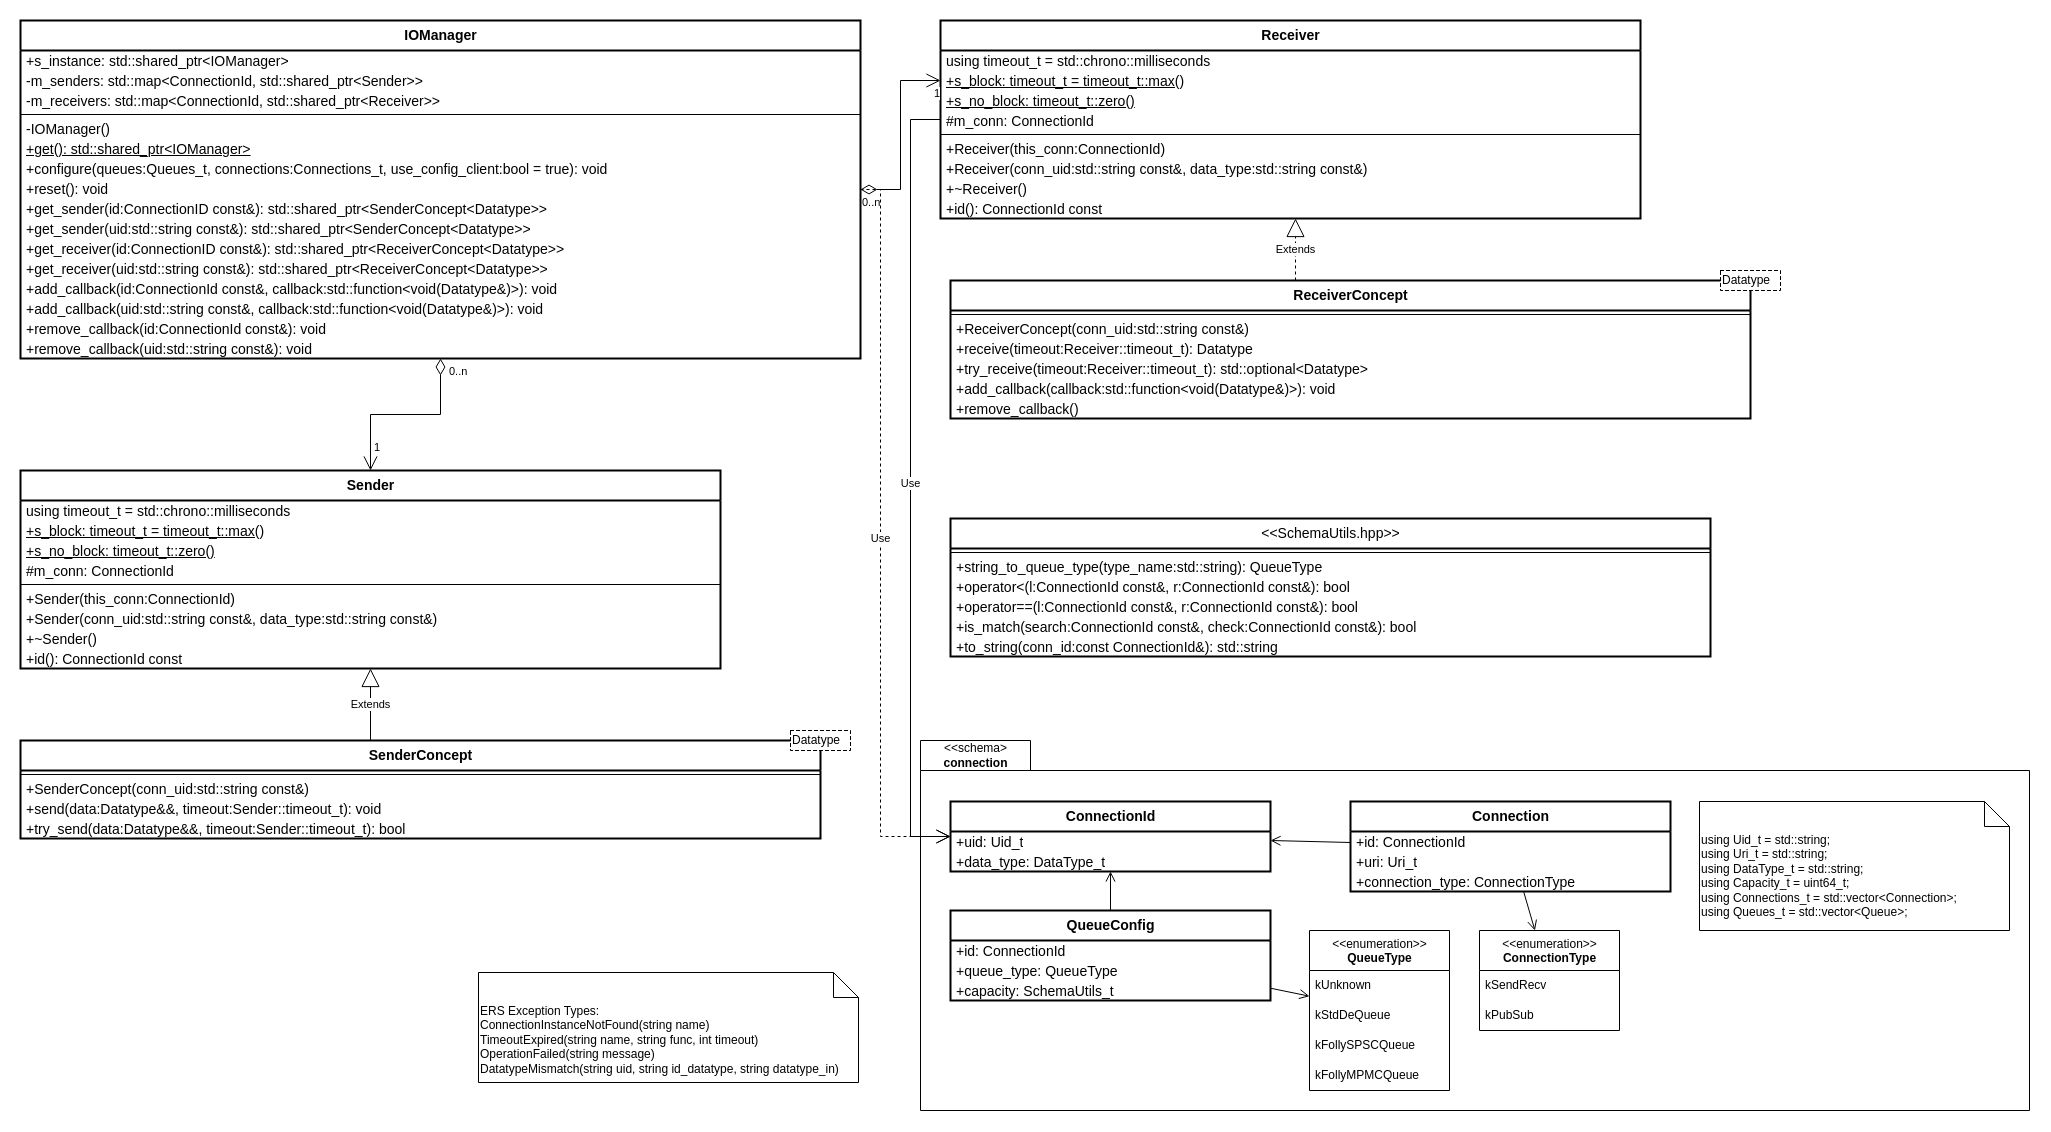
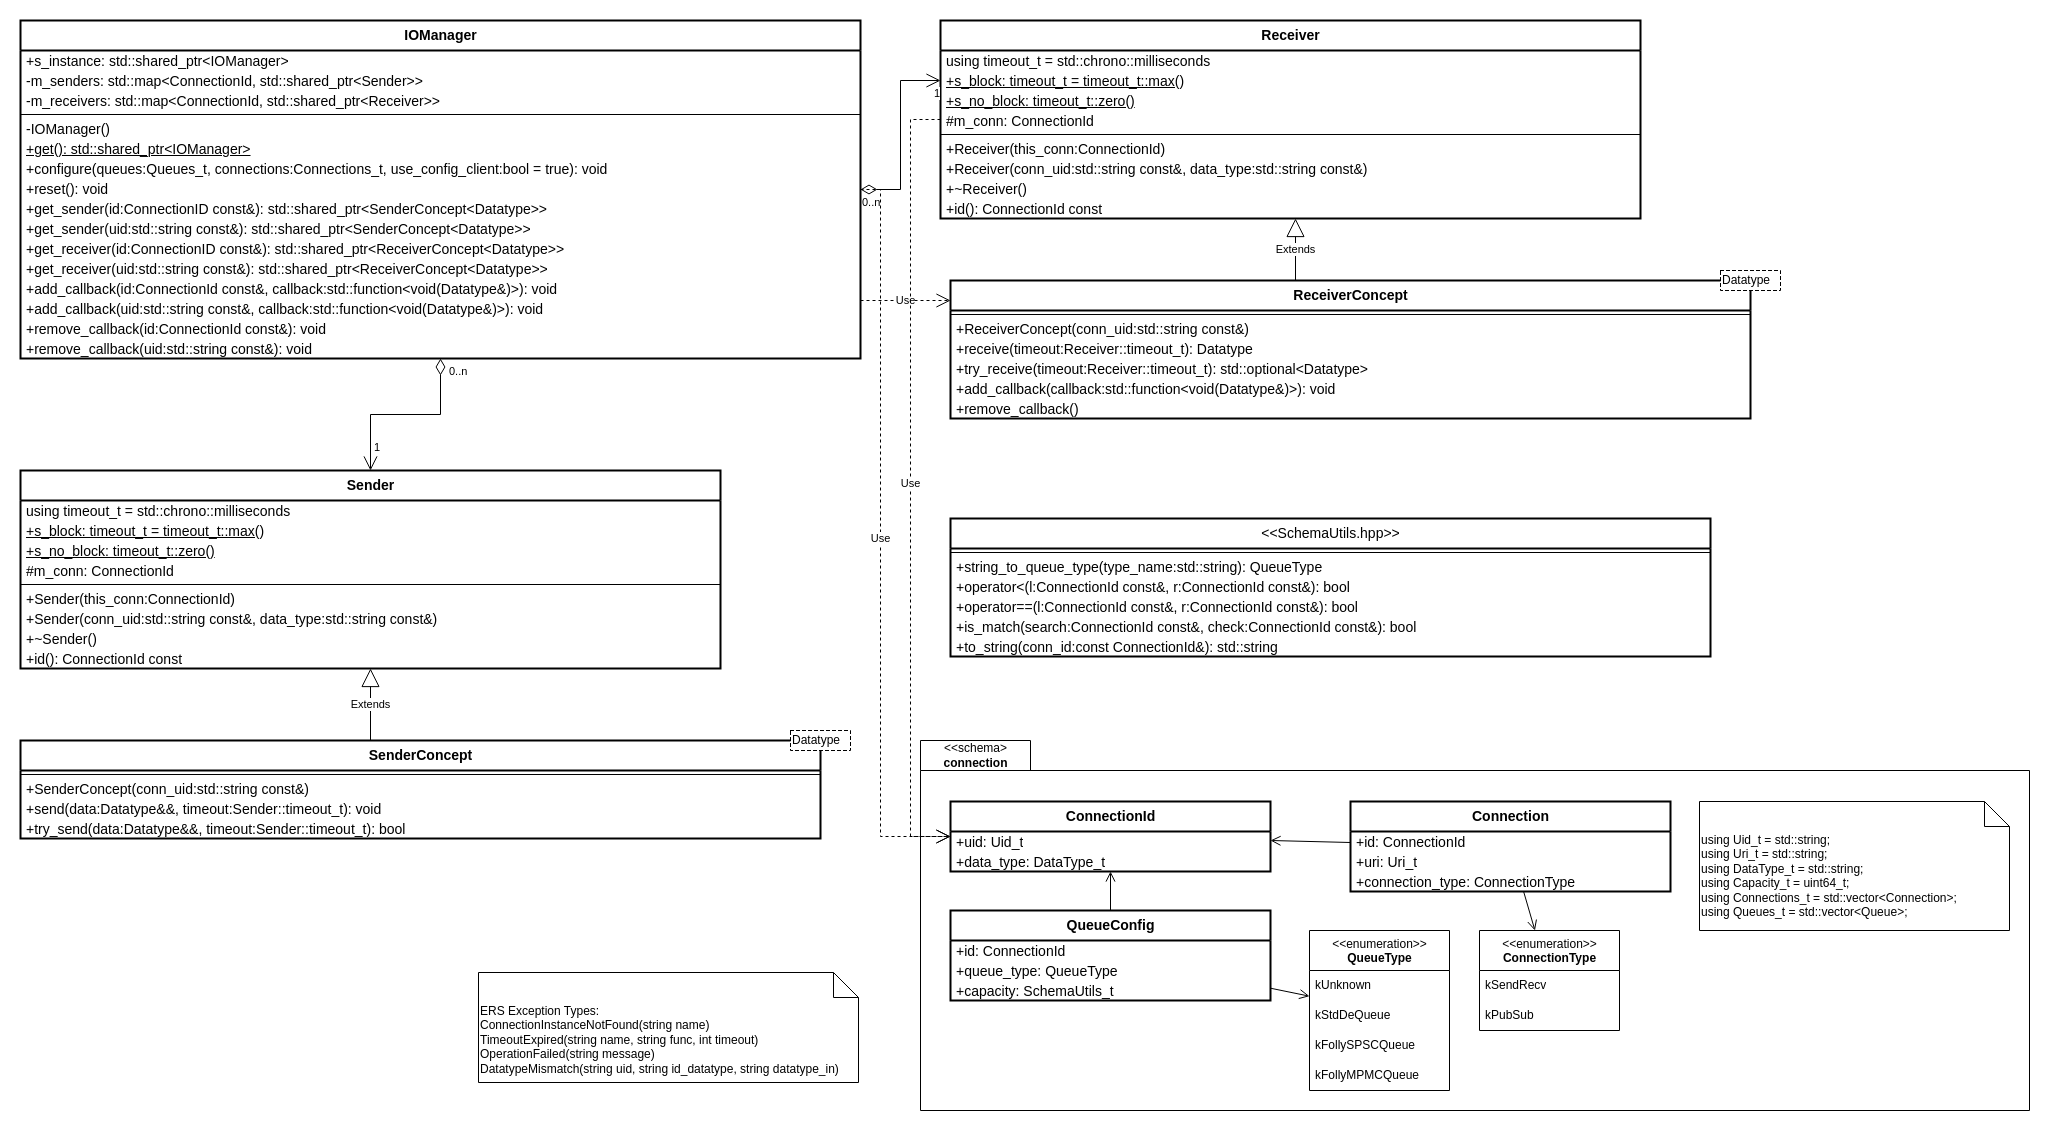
(1296, 267) -> (1296, 267)
(911, 285) -> (911, 285)
none -> (905, 301)
